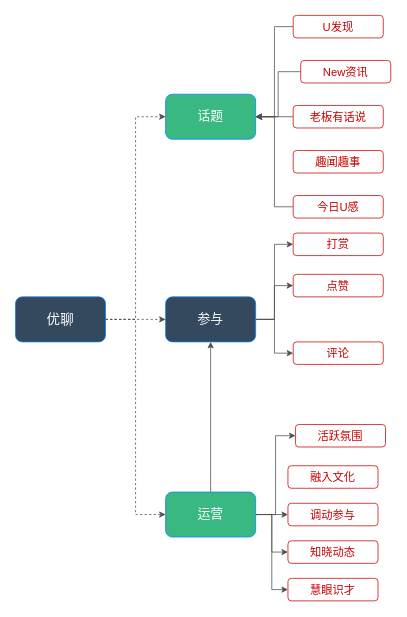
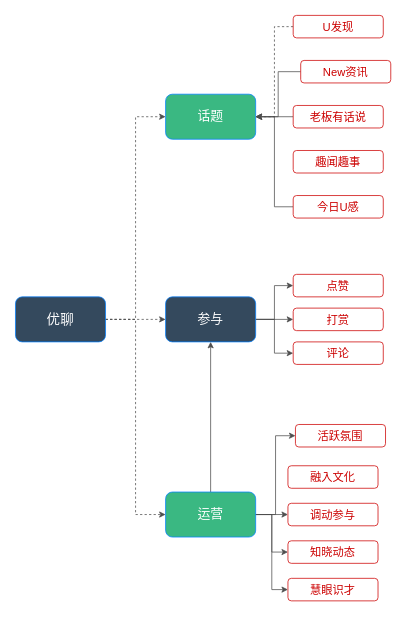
(274, 62) -> (274, 62)
(338, 244) -> (338, 319)
